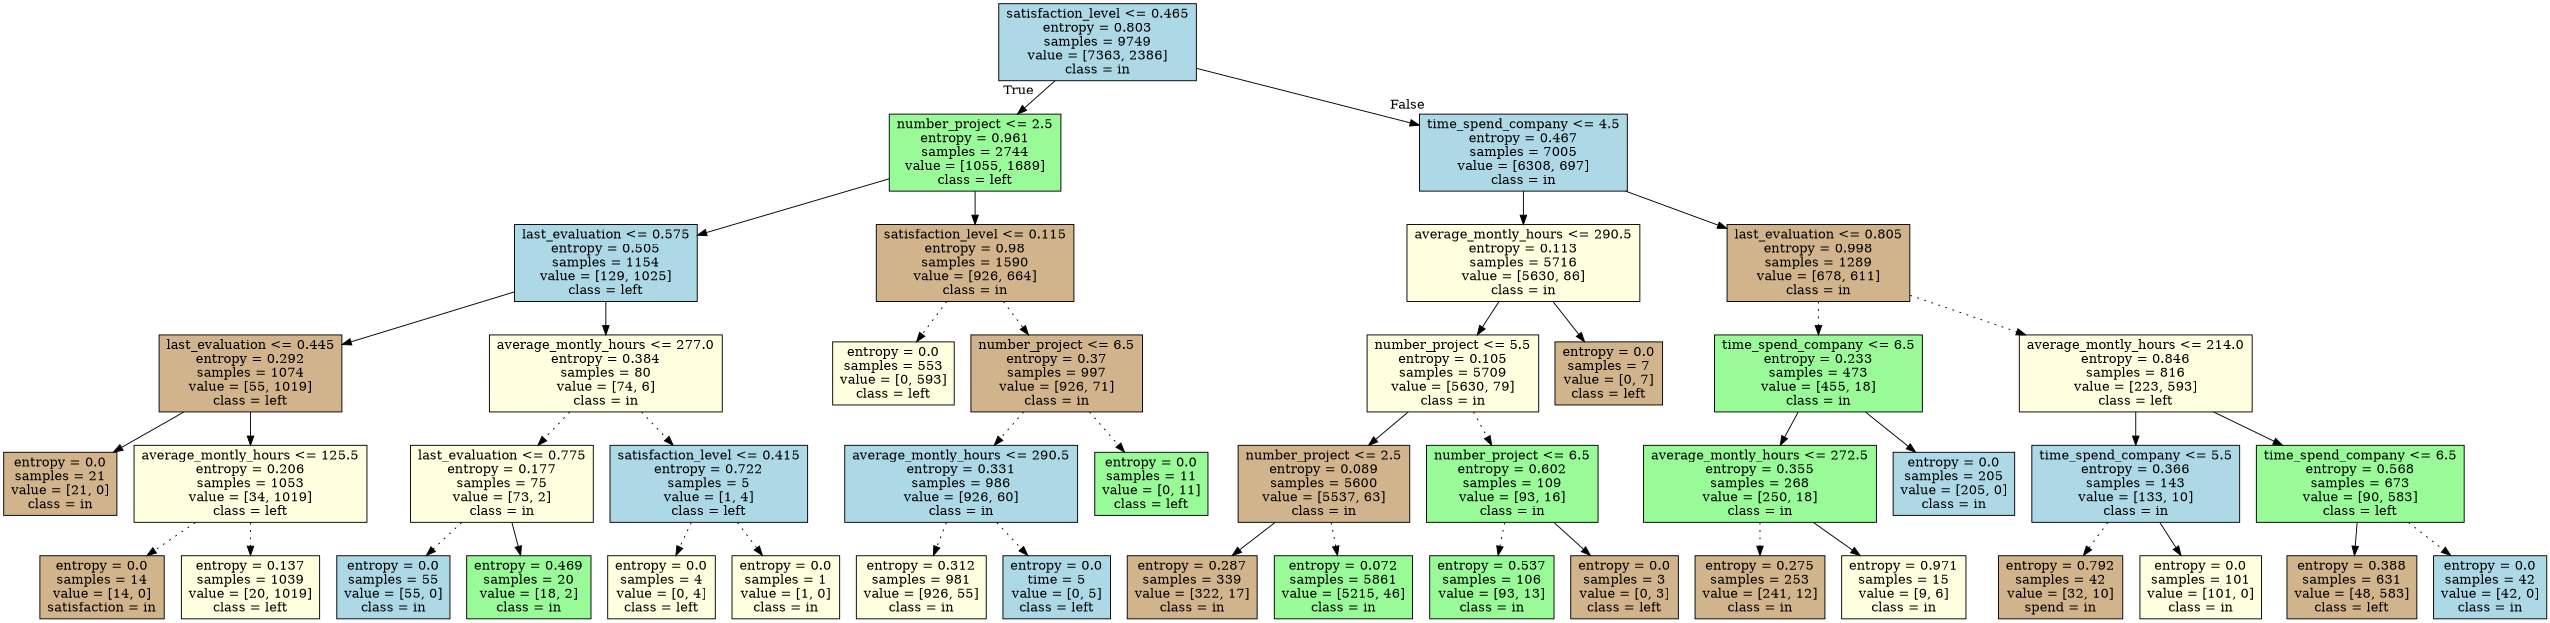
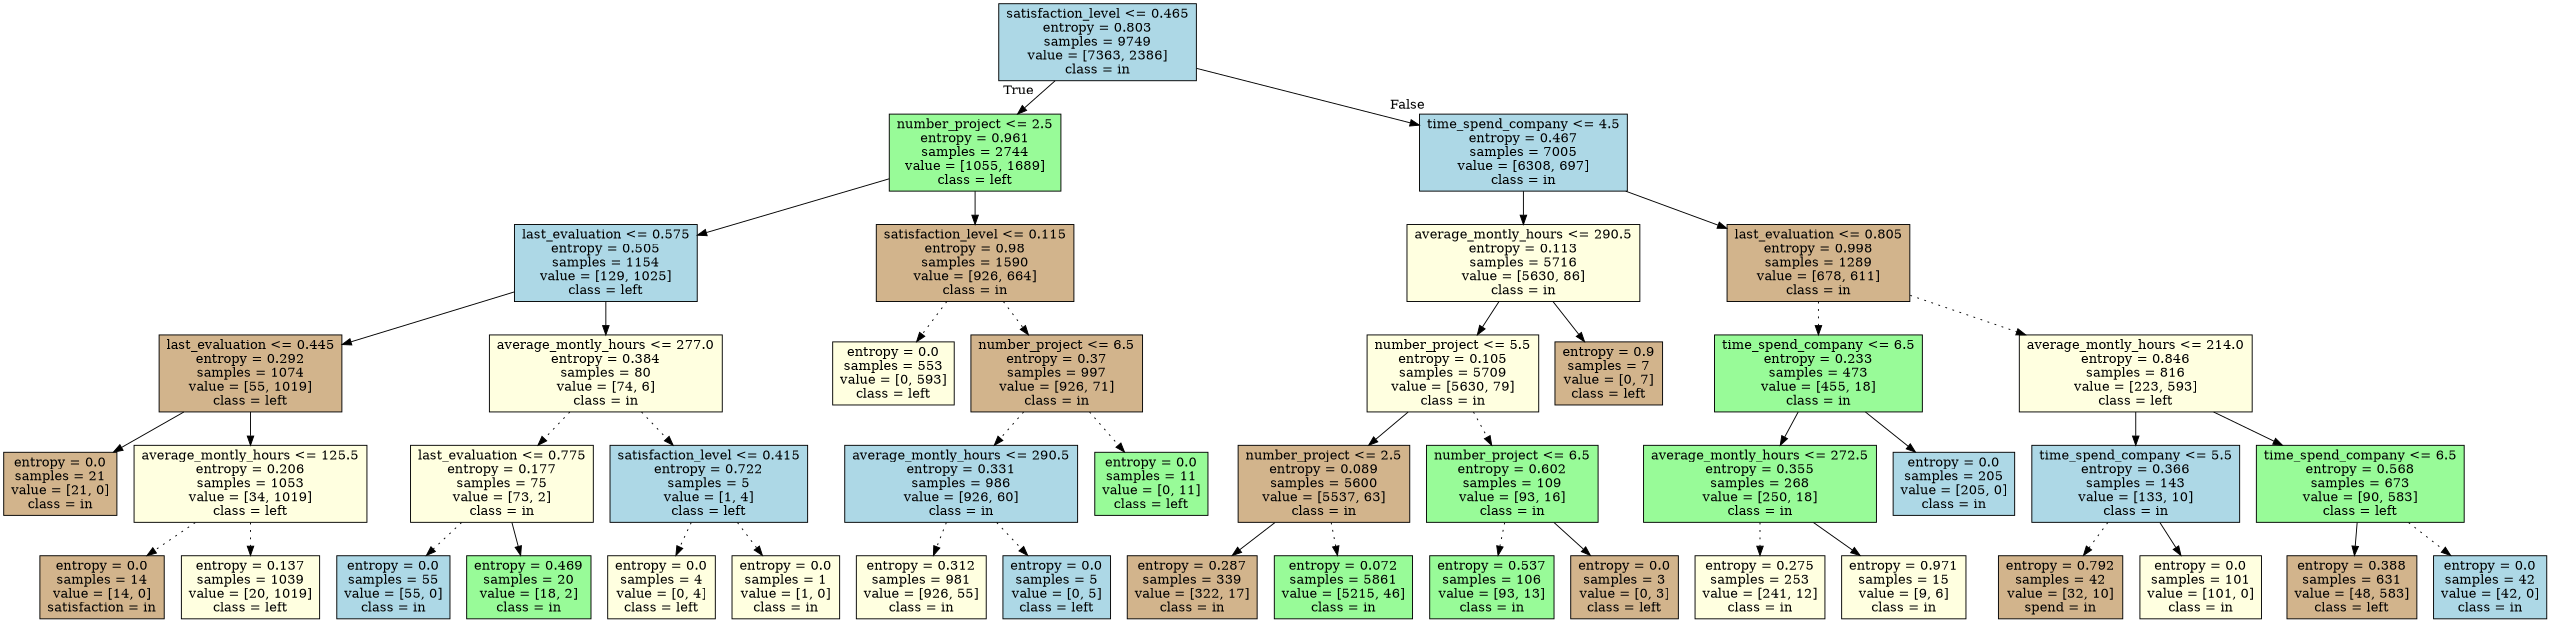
(1609, 373) -> (1609, 373)
(1057, 587) -> (1057, 587)
(1760, 587) -> (1760, 587)
